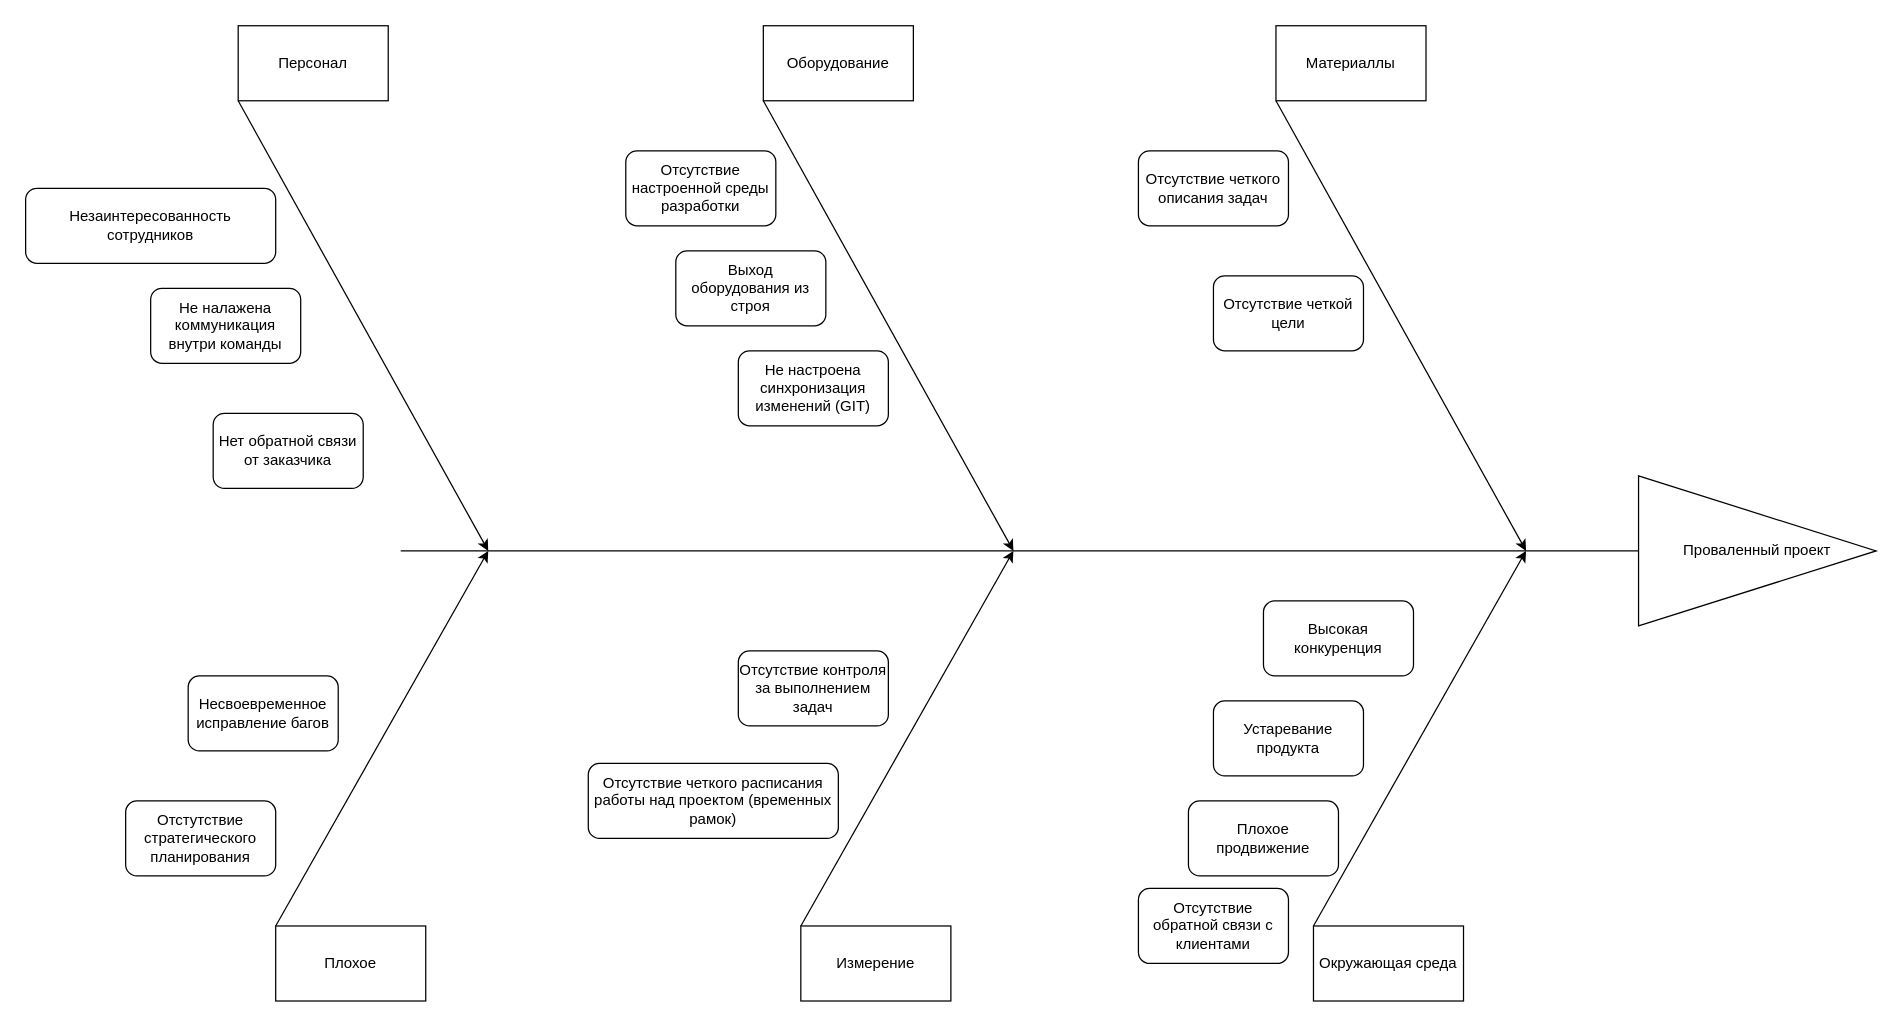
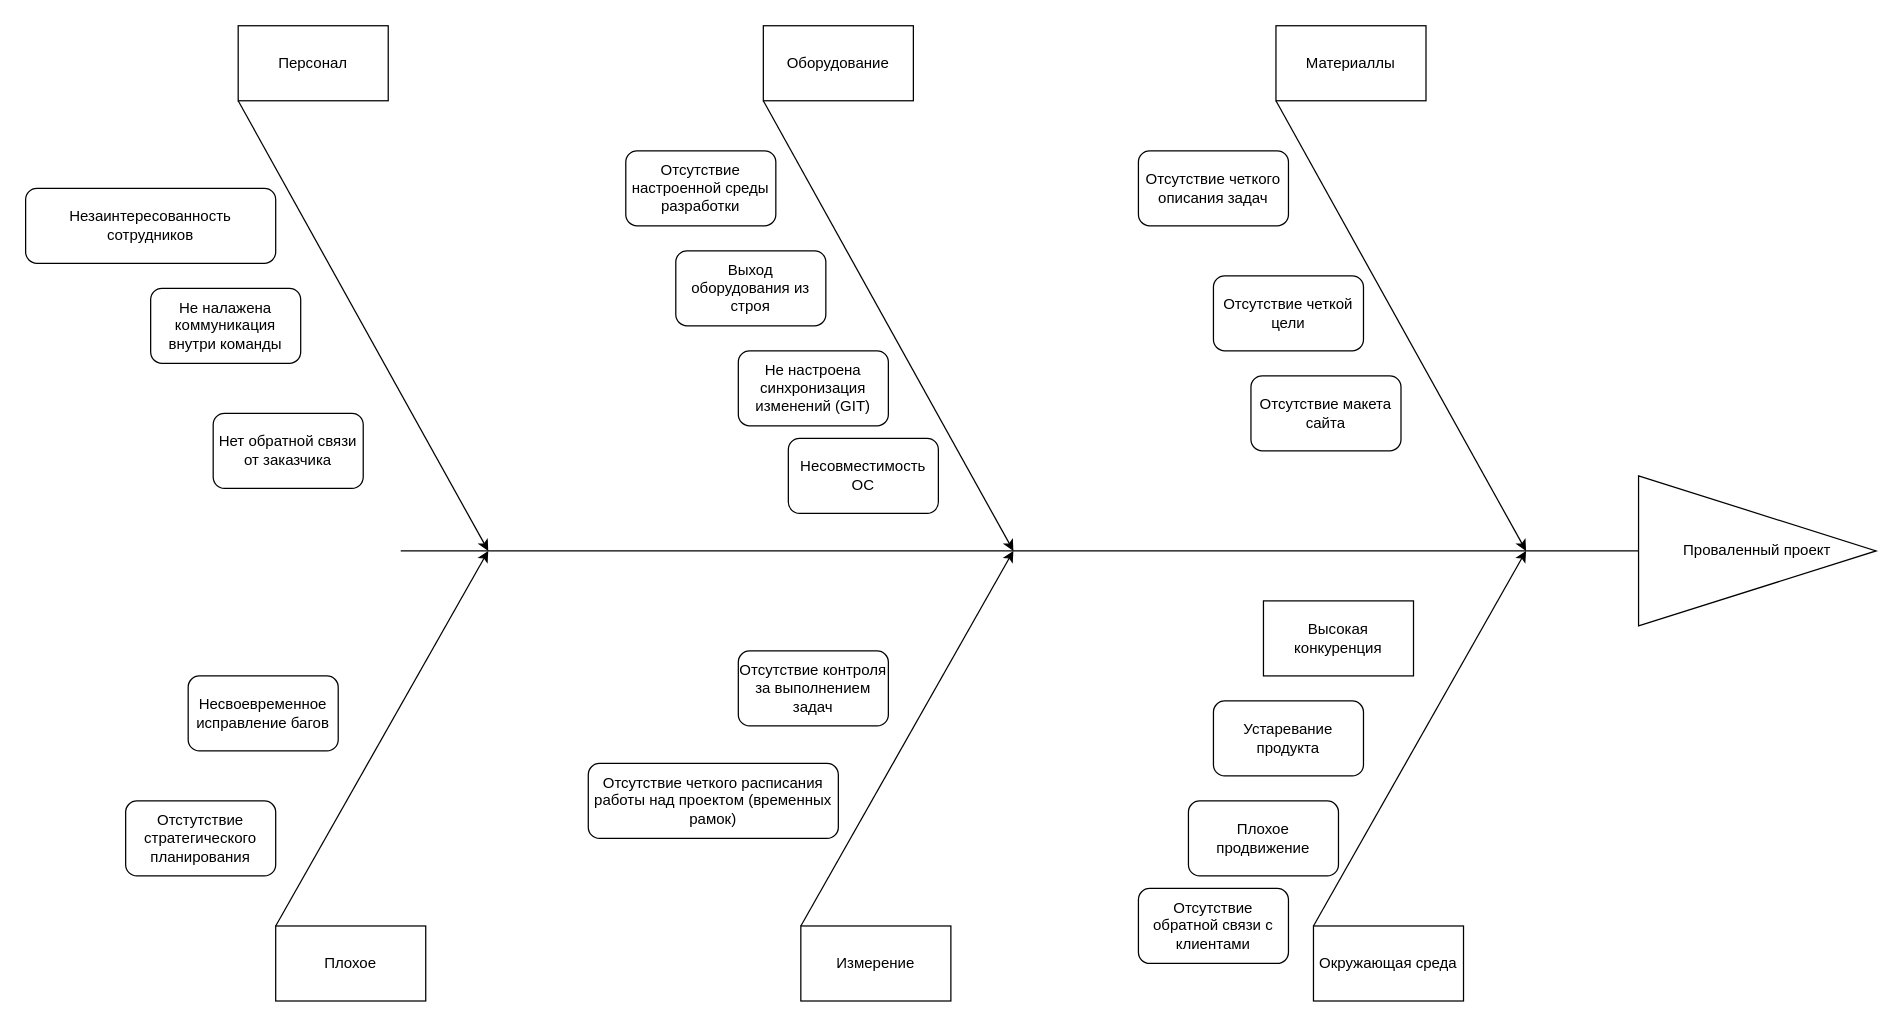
none -> (1326, 413)
none -> (863, 476)
(1338, 638) -> (1338, 638)
